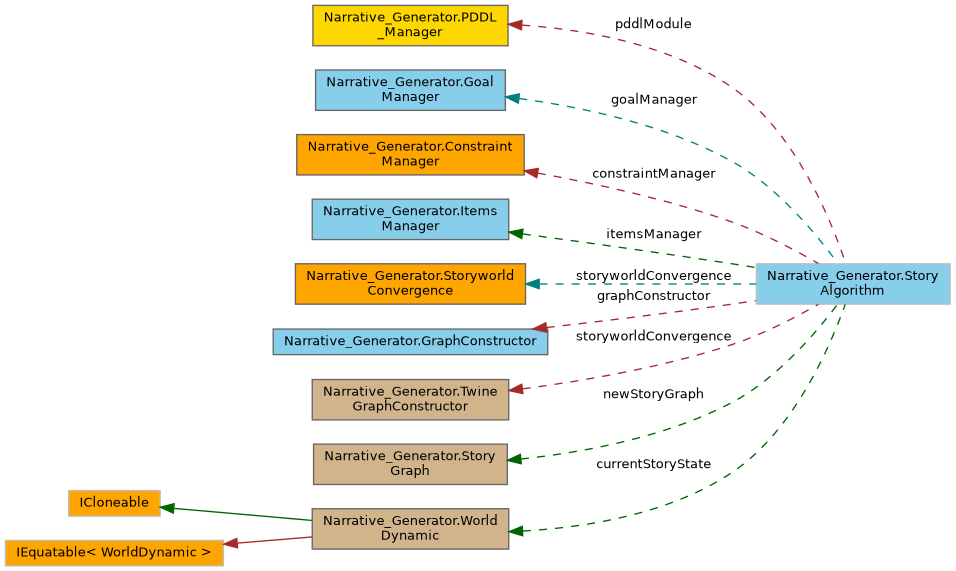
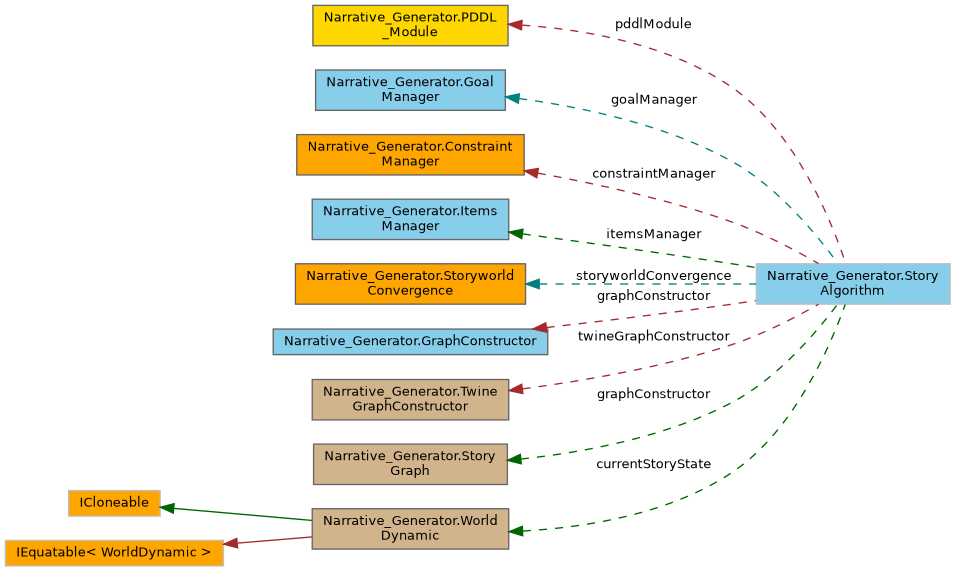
(410, 26) -> (410, 26)
(652, 337) -> (652, 337)
(652, 395) -> (652, 395)
